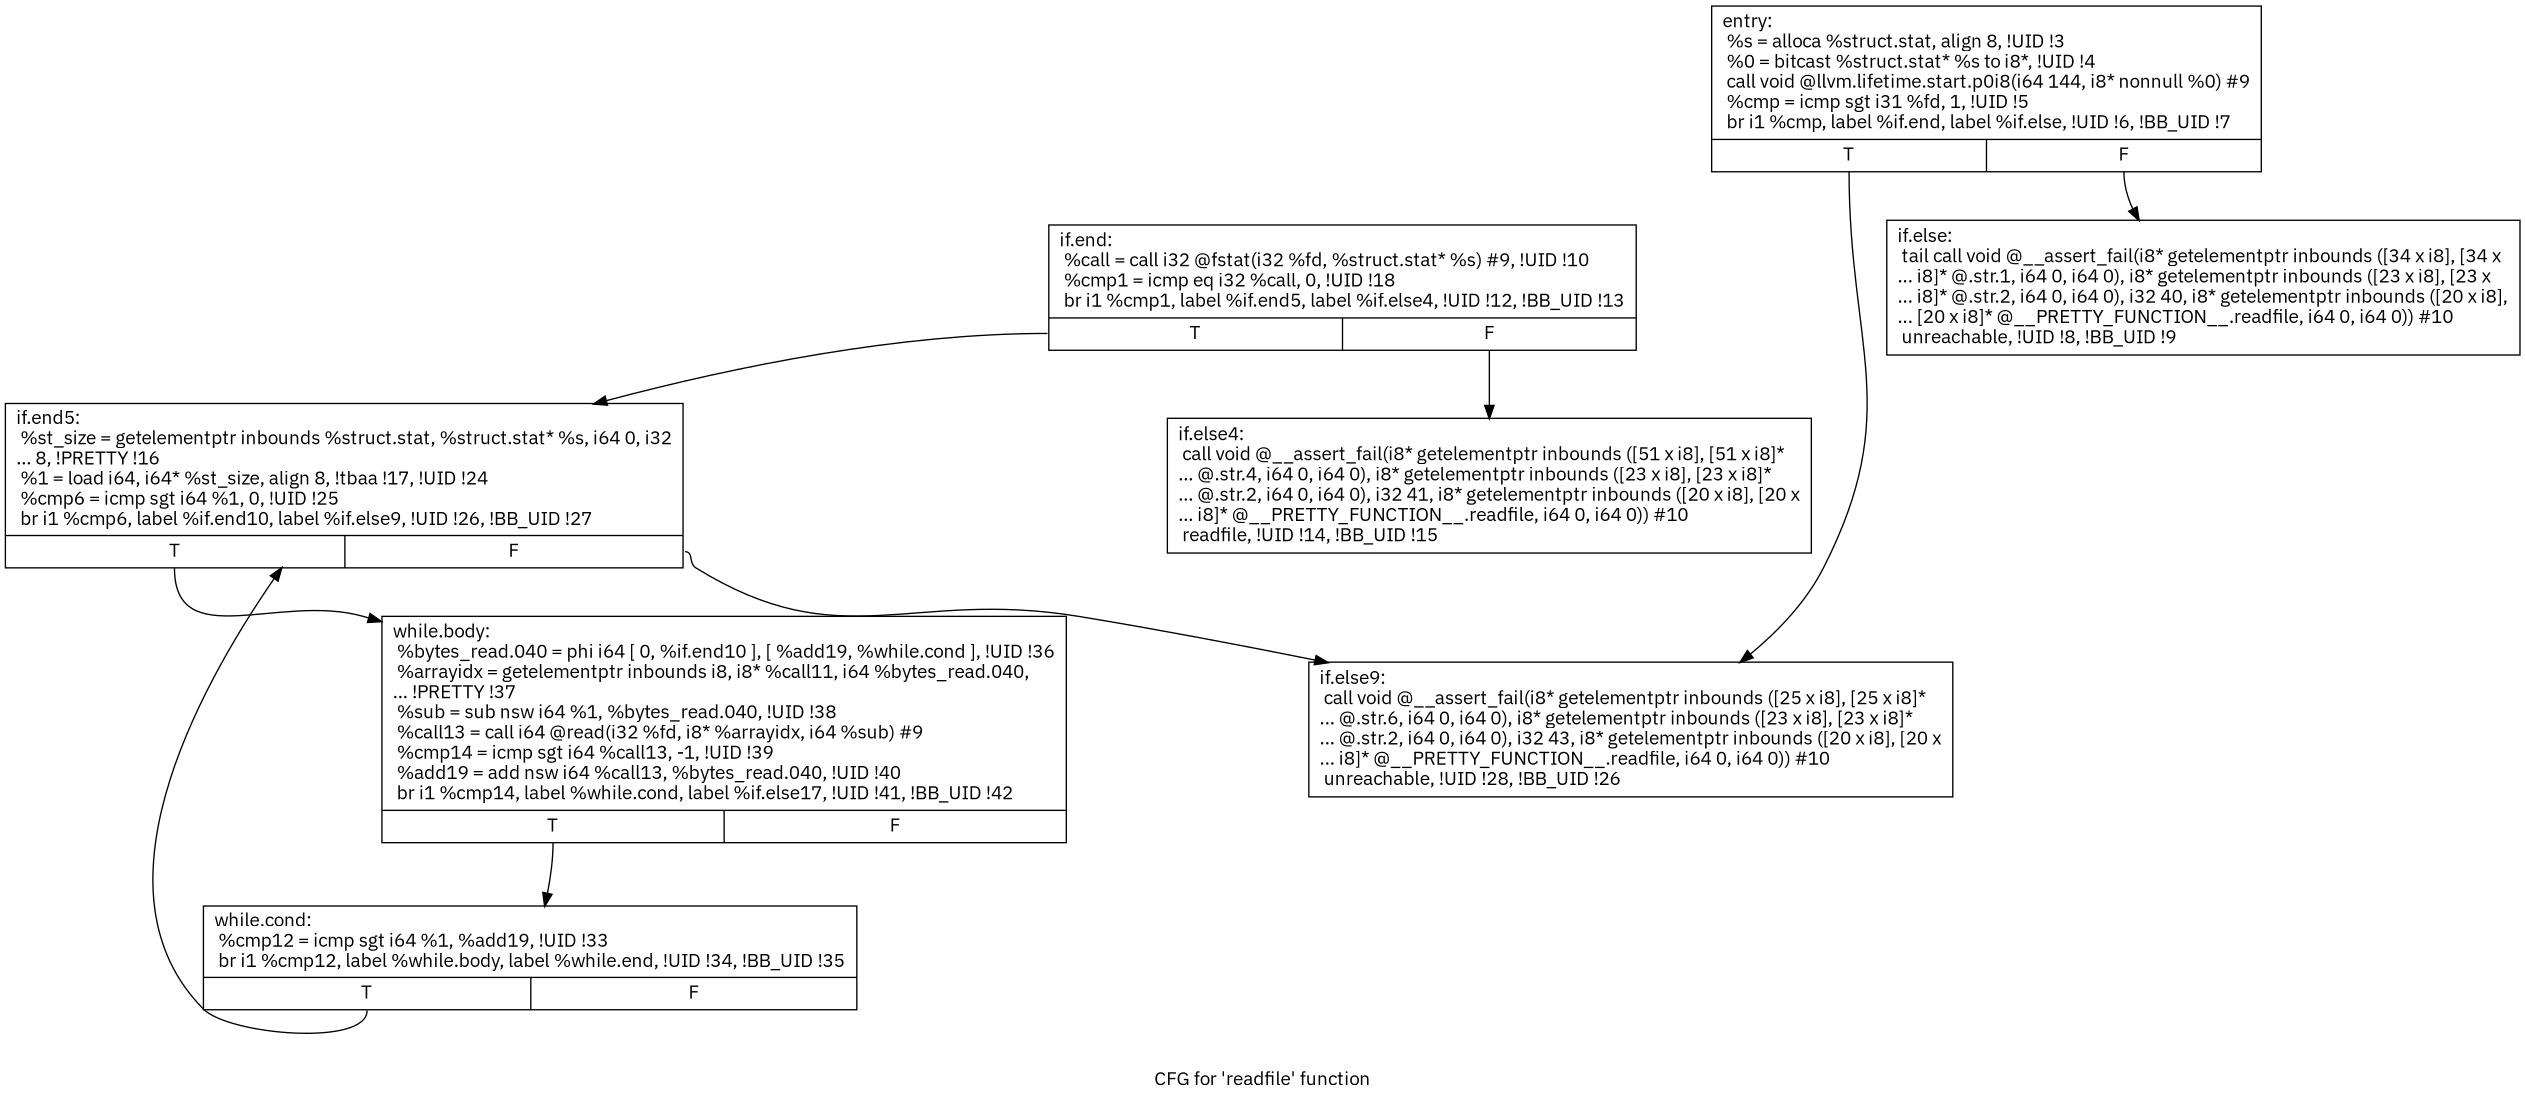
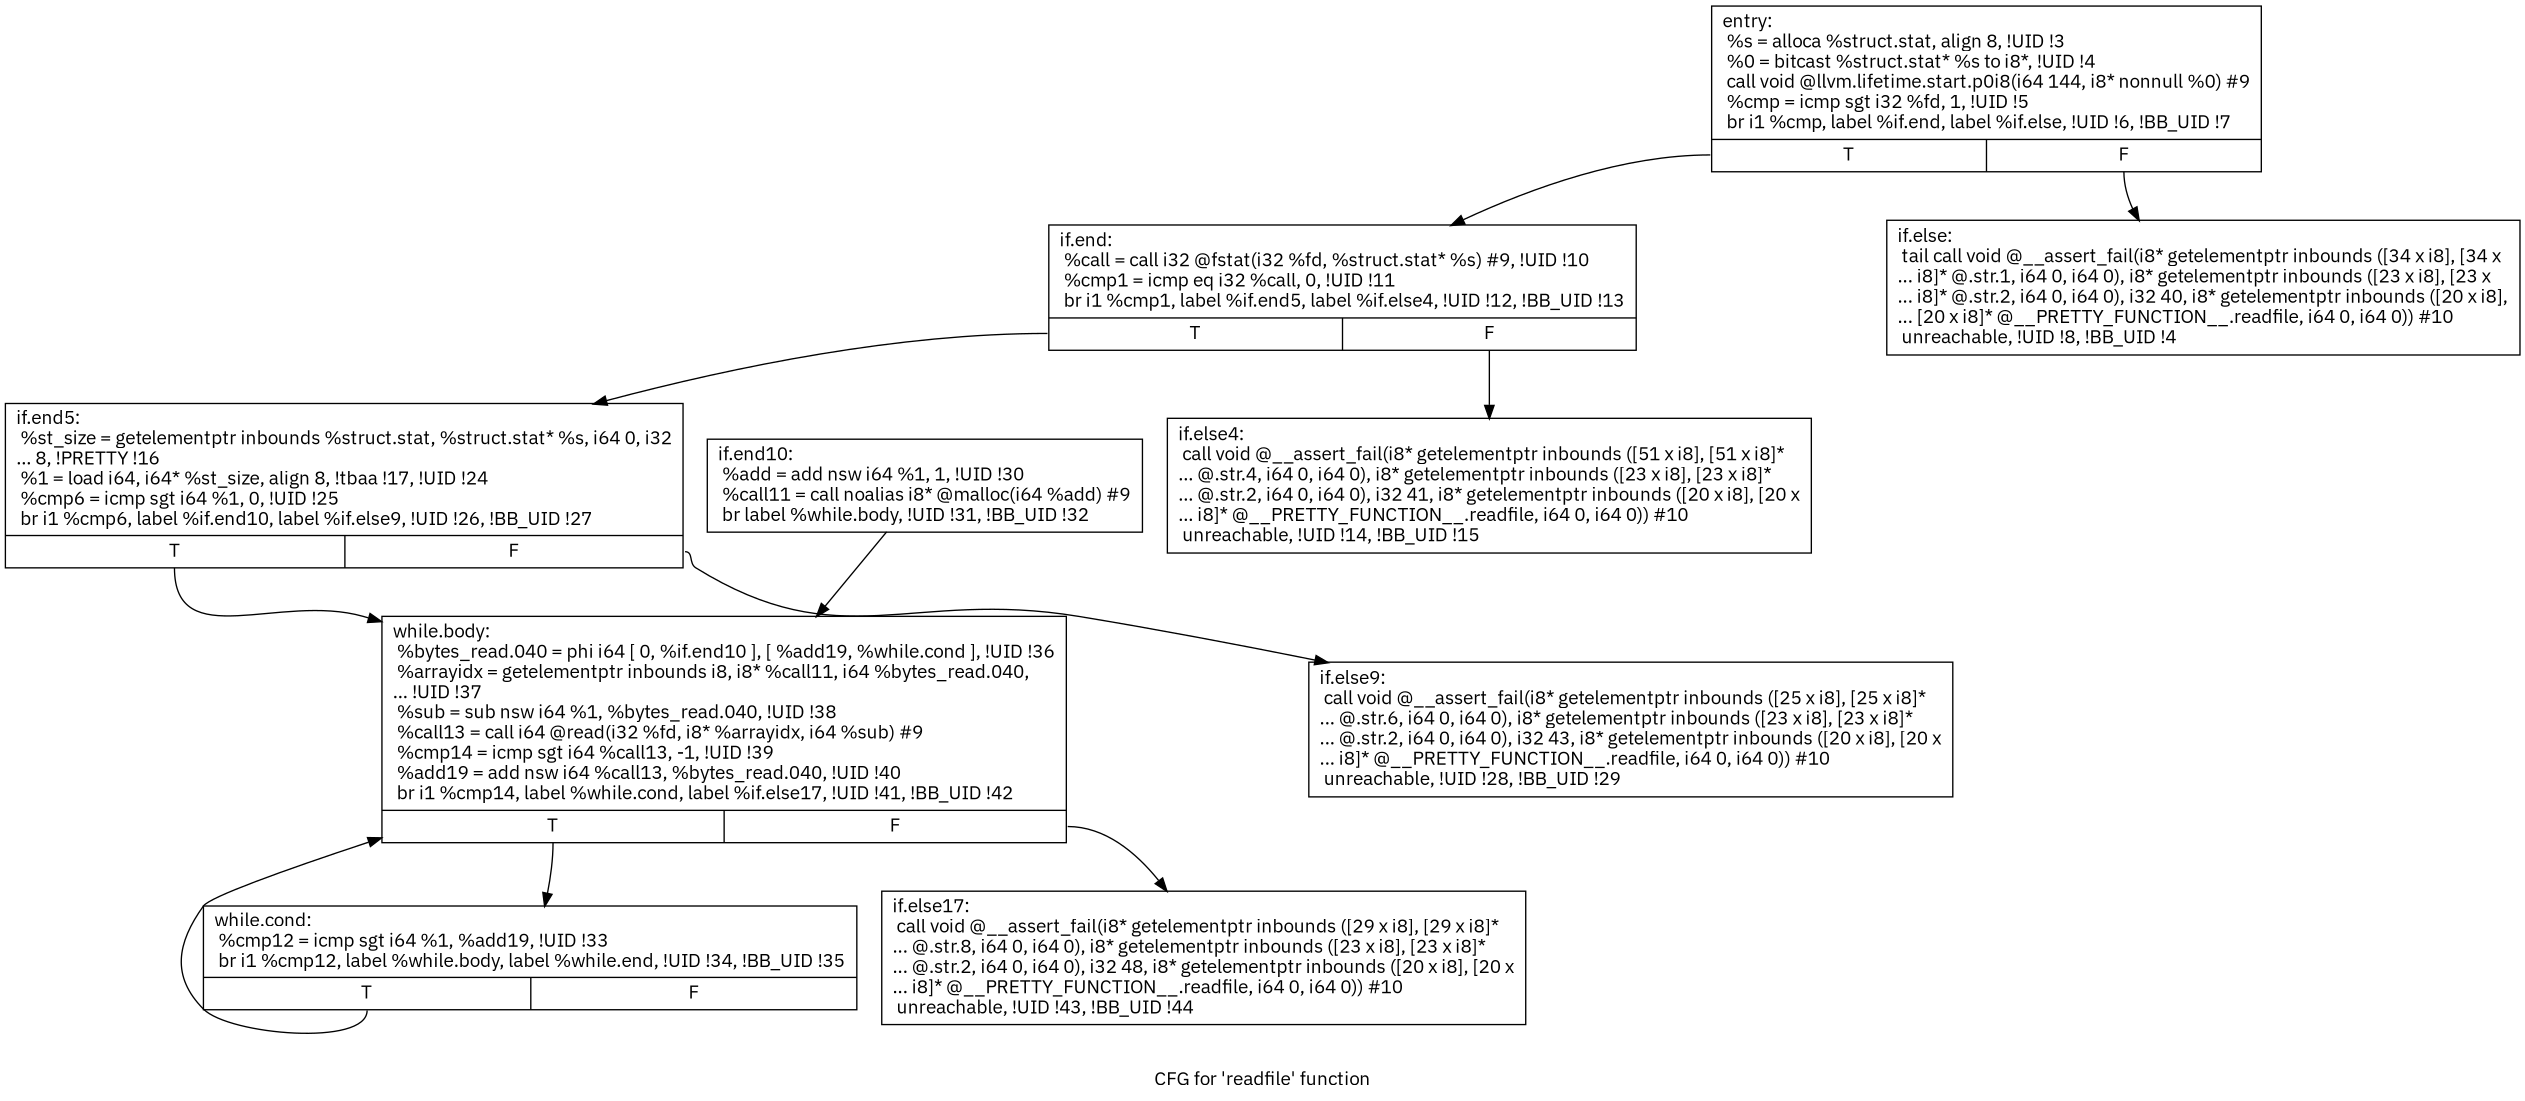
(1876, 102) -> (1876, 102)
(1228, 281) -> (1228, 281)
(2038, 337) -> (2038, 337)
(1866, 430) -> (1583, 174)
none -> (925, 486)
(1308, 536) -> (1329, 536)
(455, 692) -> (438, 692)
(1470, 779) -> (1470, 779)
(155, 875) -> (182, 958)
none -> (1204, 958)
